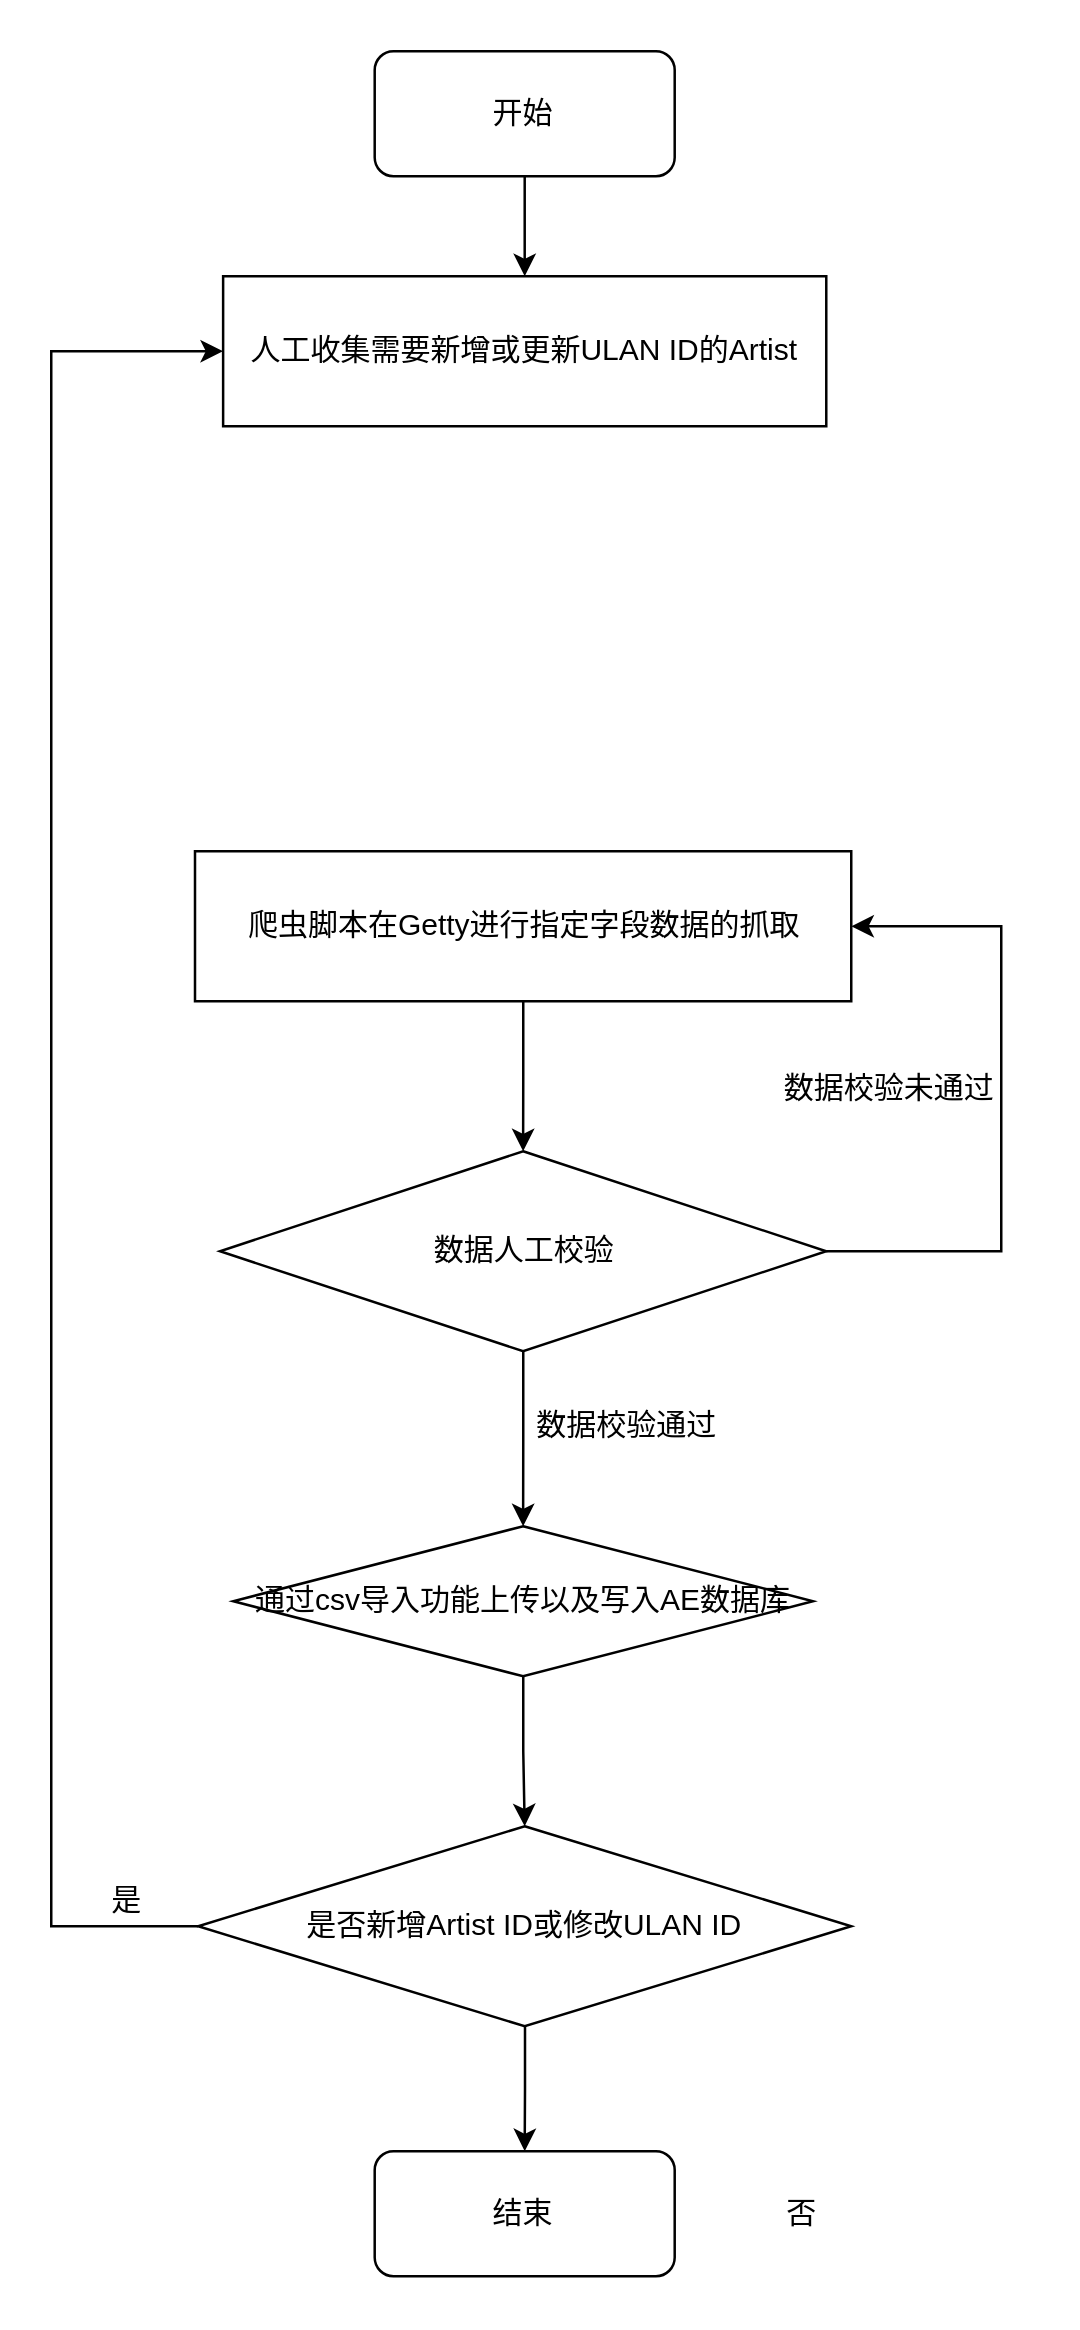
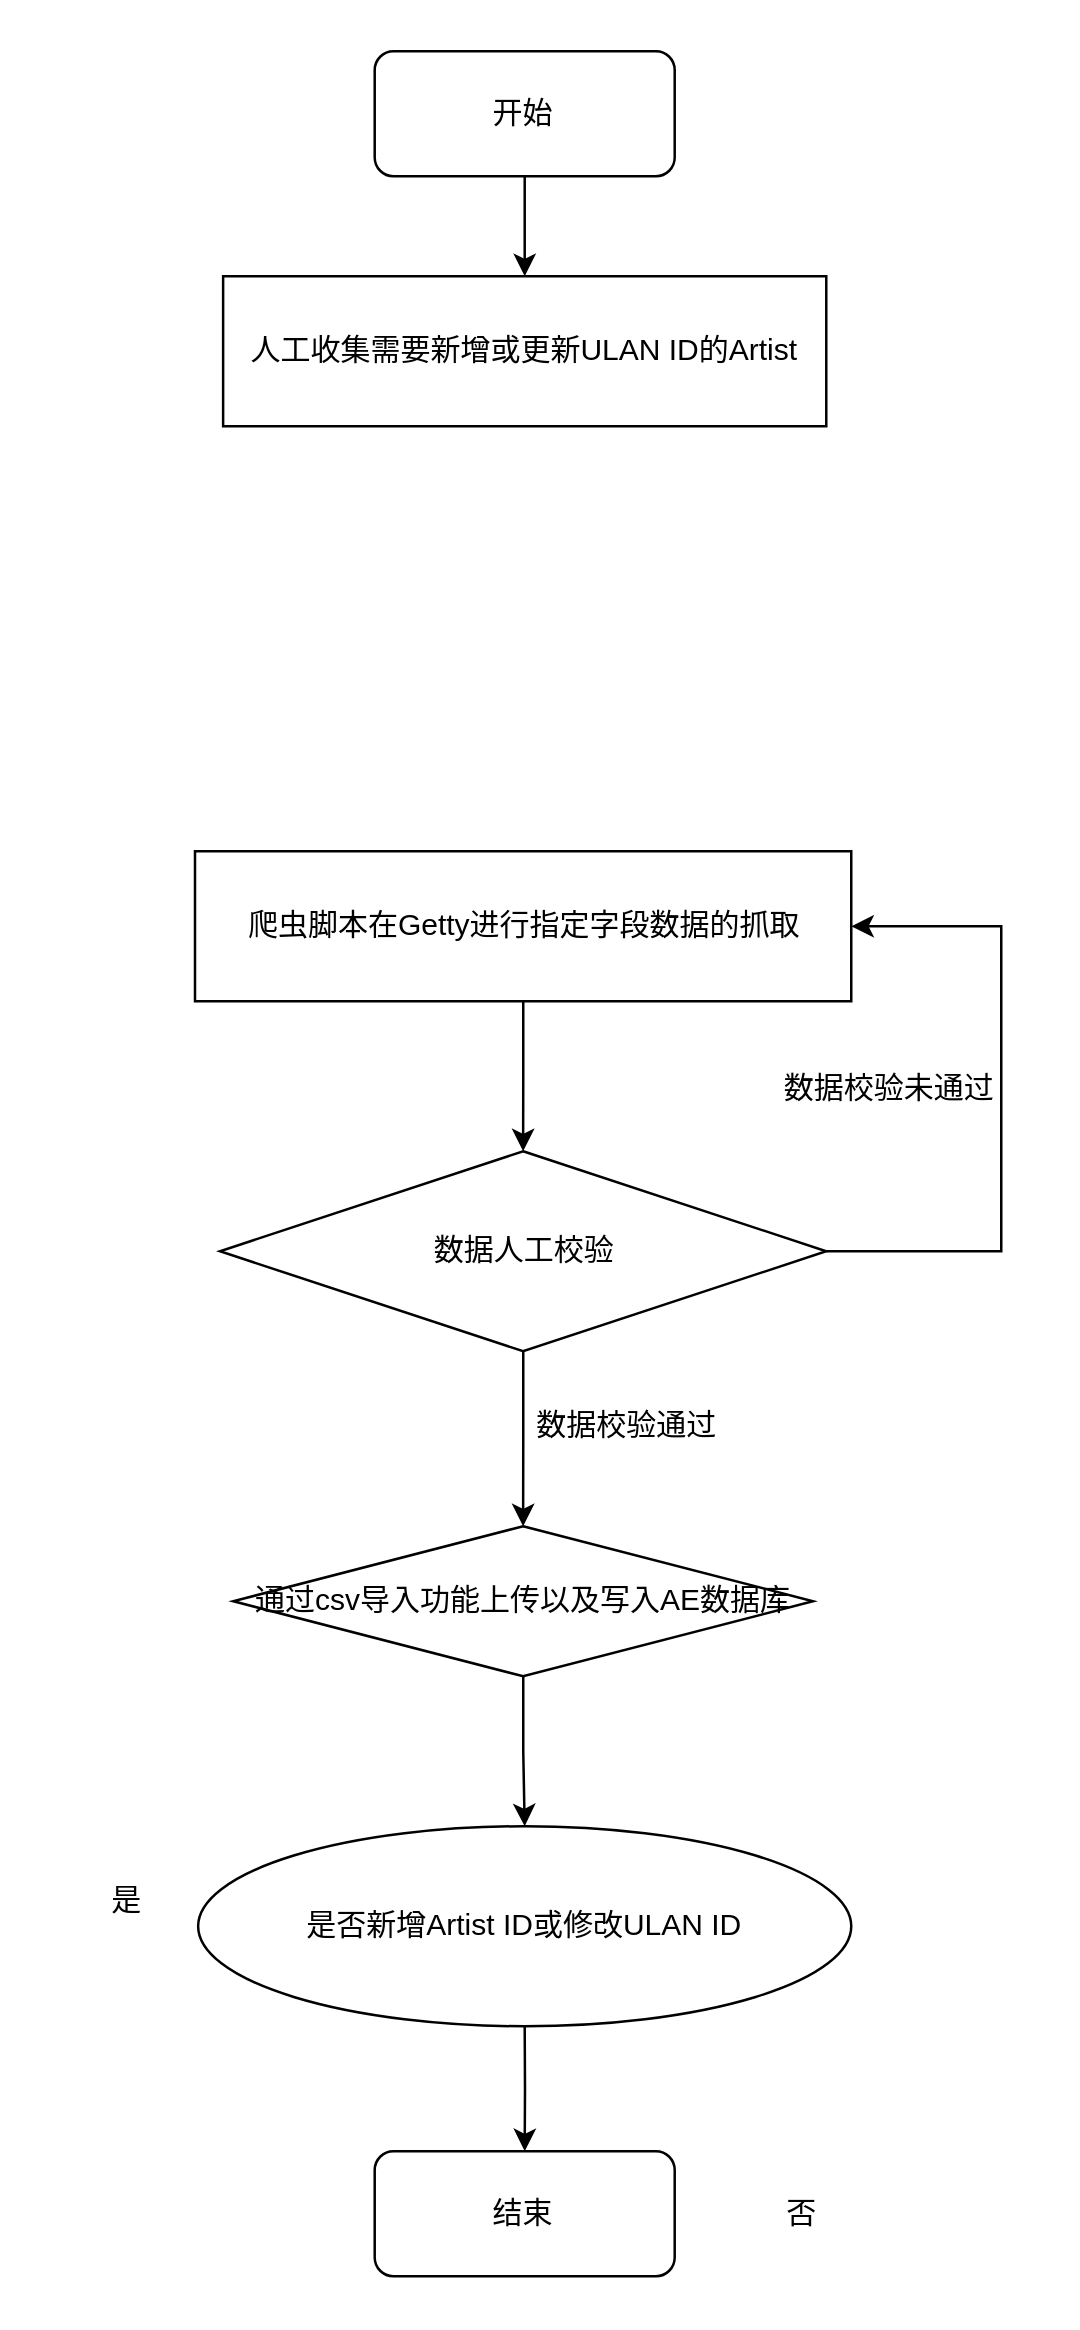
(51, 1134) -> none
(525, 1926) -> (525, 1926)
